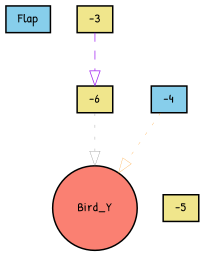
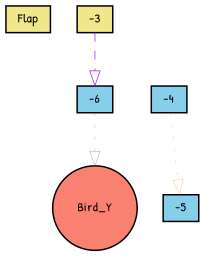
(28, 19) -> (28, 19)
(95, 99) -> (95, 99)
(144, 137) -> (174, 146)
(181, 208) -> (181, 208)
